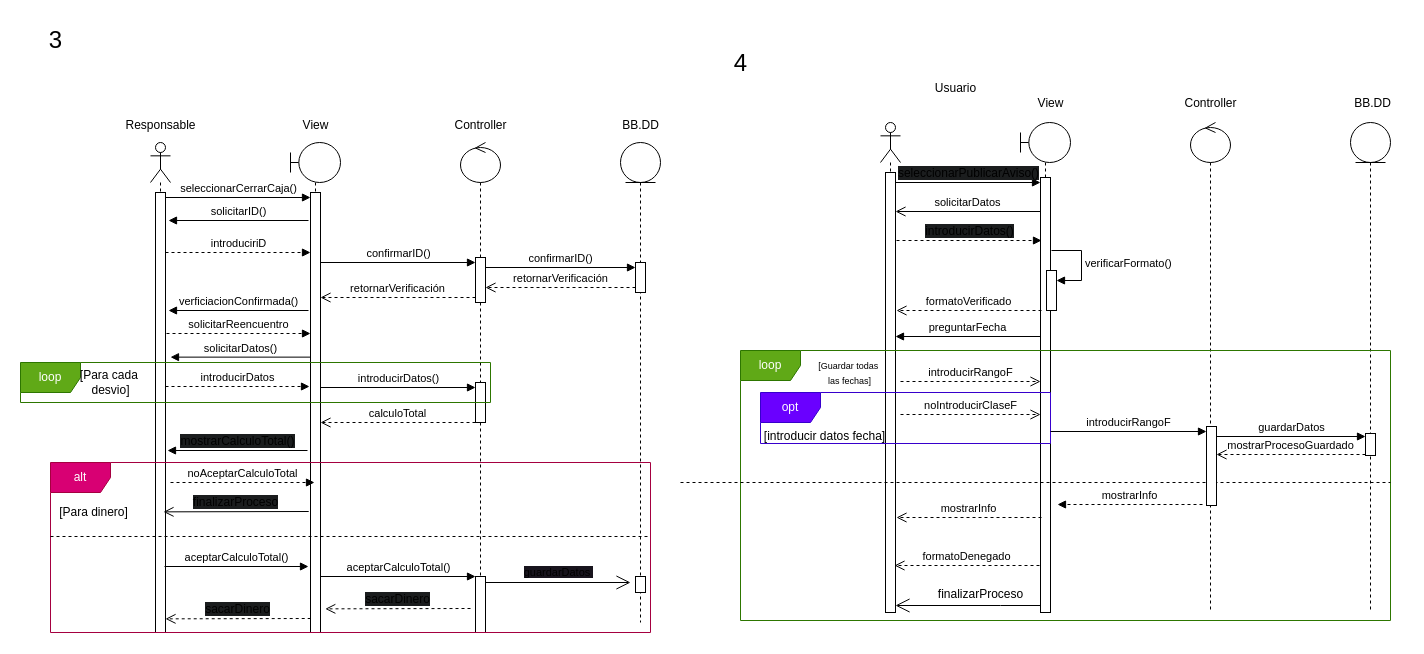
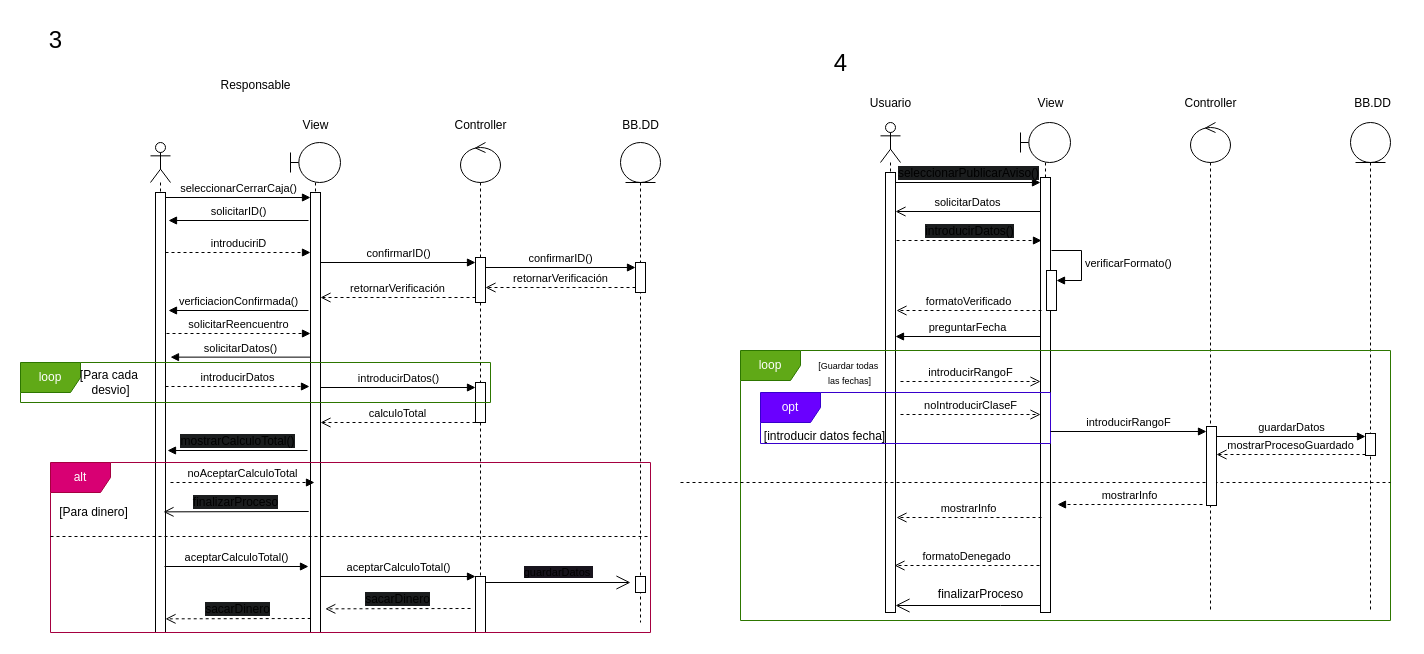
(741, 64) -> (841, 64)
(956, 89) -> (891, 104)
(161, 126) -> (256, 86)
